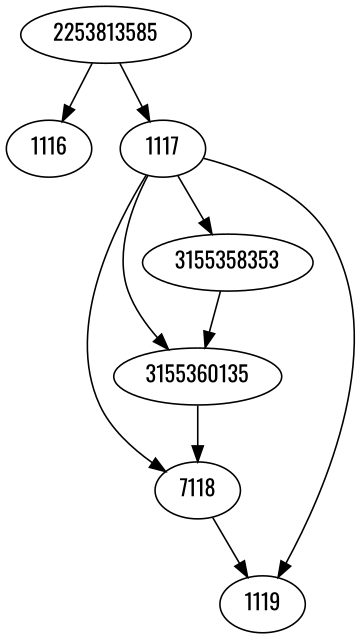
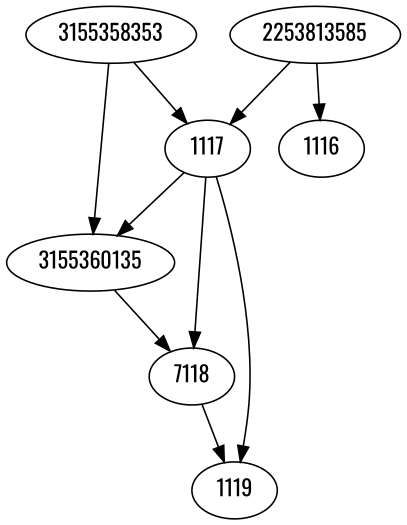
(191, 198) -> (155, 87)
